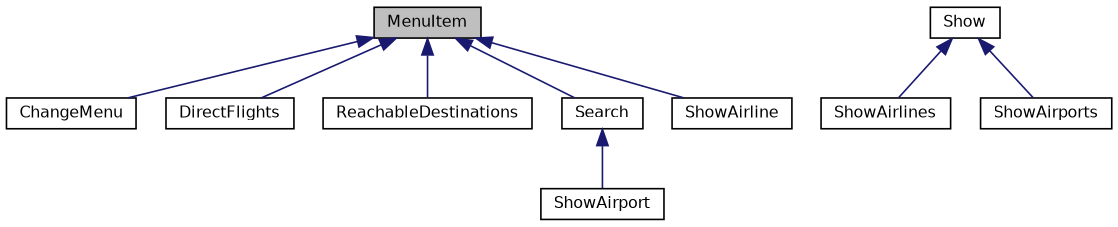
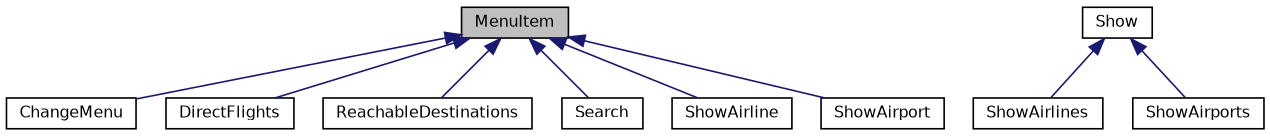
(602, 167) -> (704, 69)
